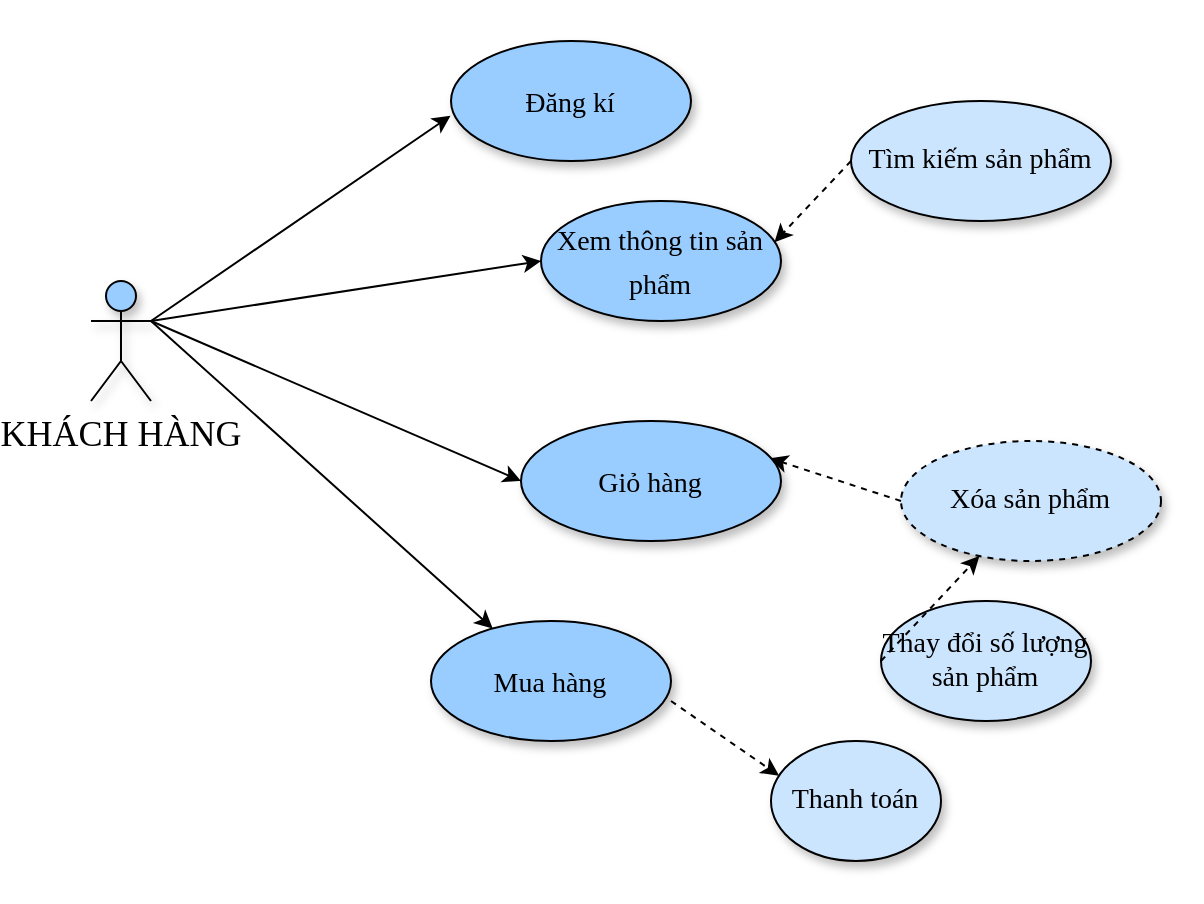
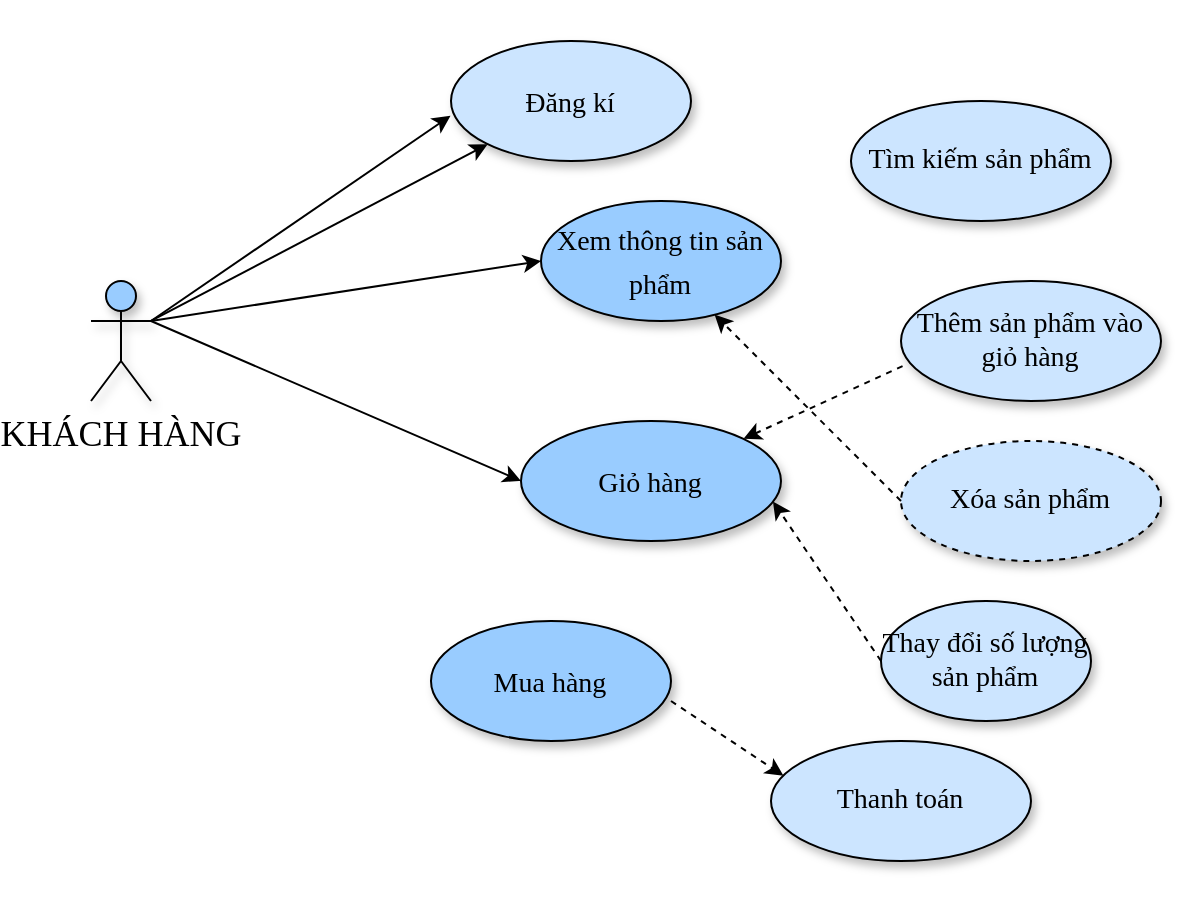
(571, 101) -> (571, 101)
(817, 197) -> none
none -> (1031, 341)
none -> (830, 399)
(320, 473) -> (322, 231)
(842, 482) -> (812, 412)
(925, 614) -> (831, 586)
(856, 801) -> (901, 801)
